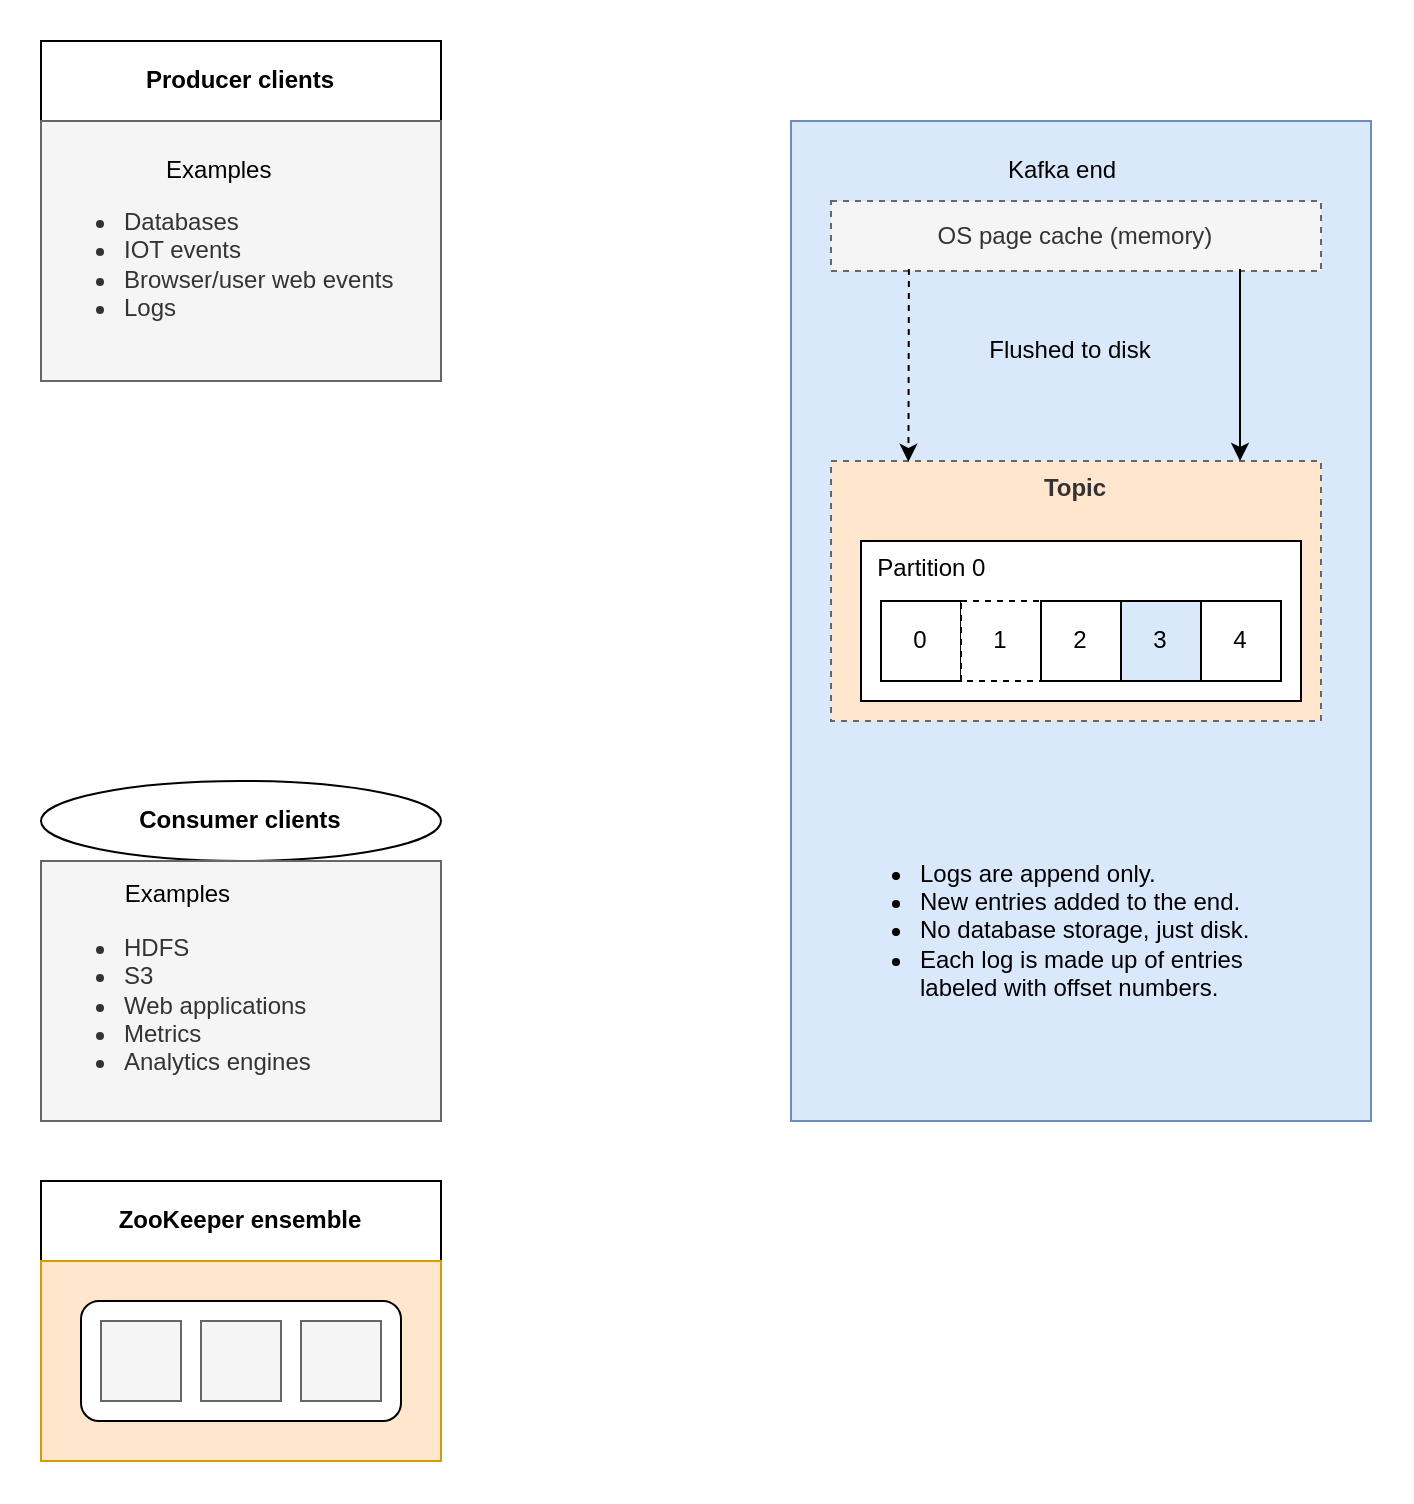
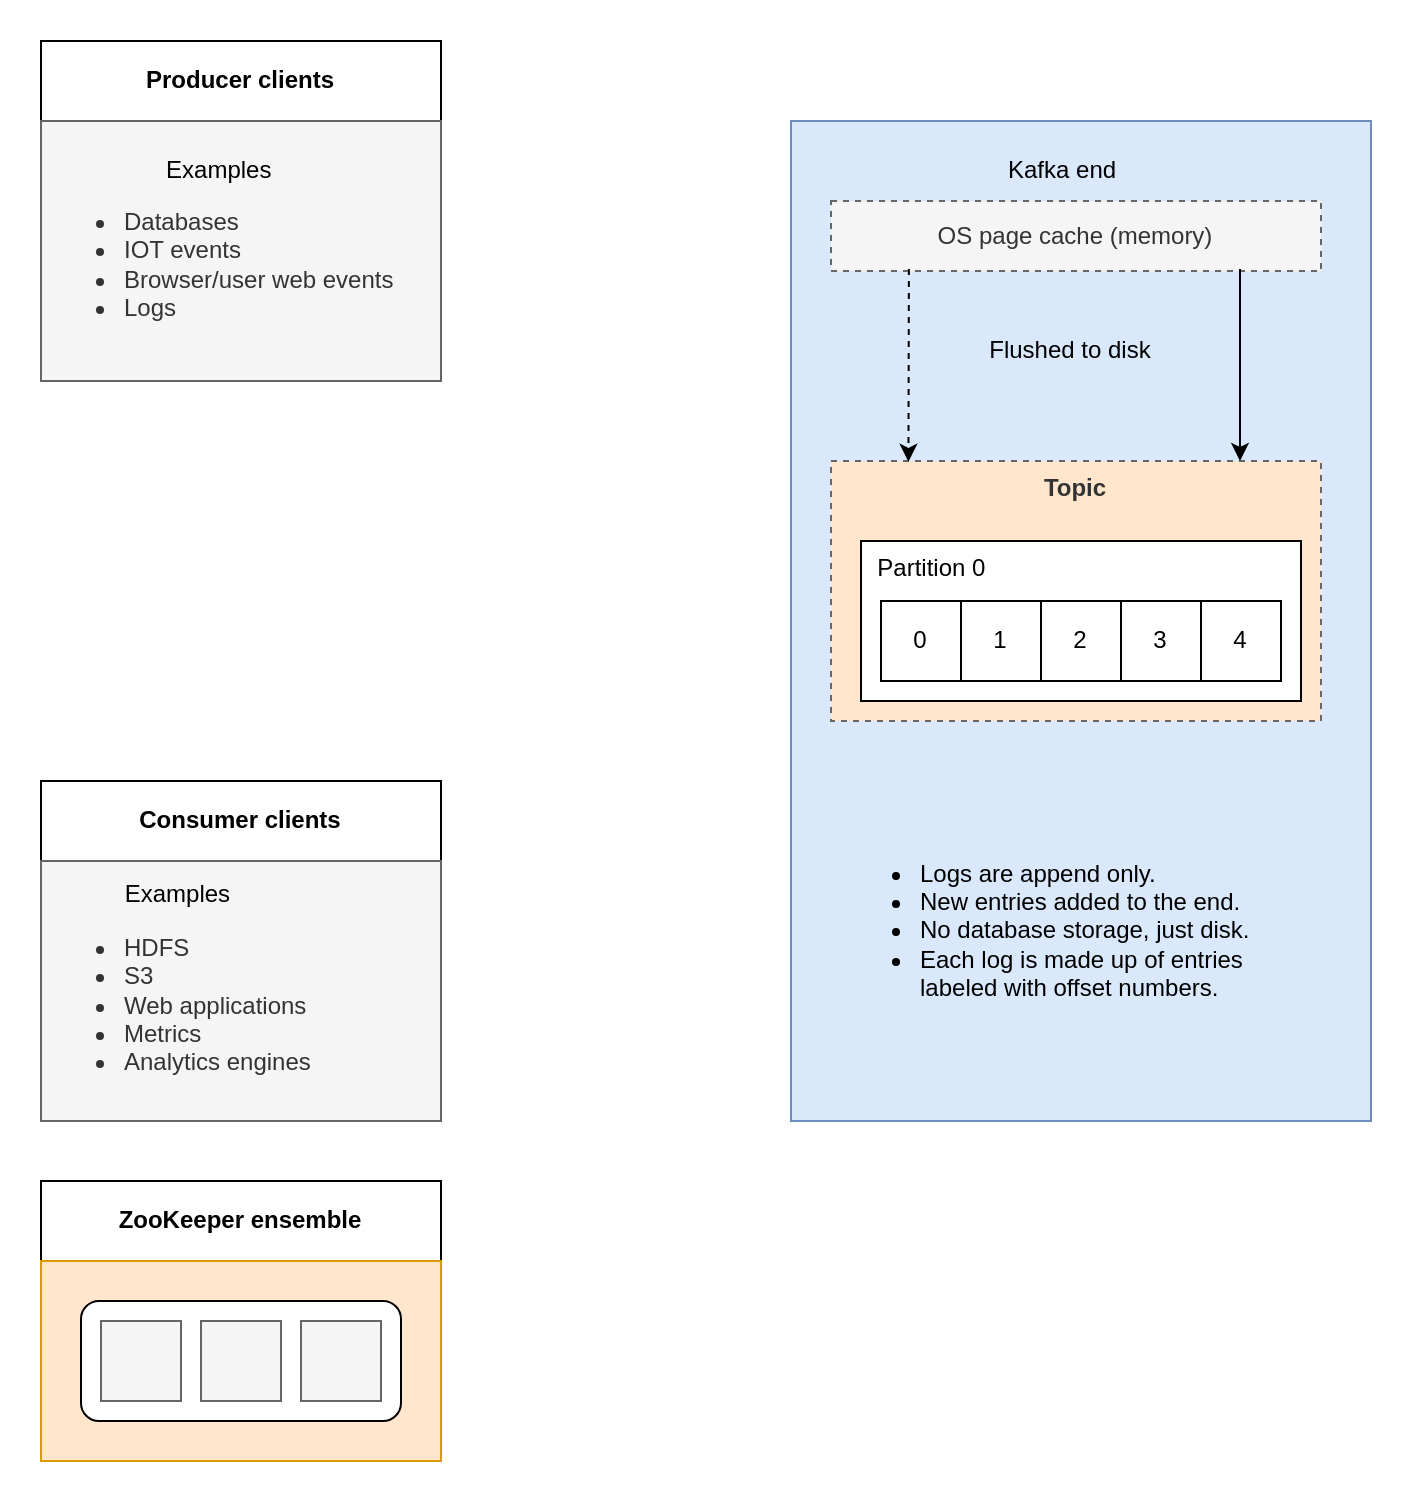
(1001, 641) -> (1001, 641)
(1161, 641) -> (1161, 641)
(241, 821) -> (241, 821)
